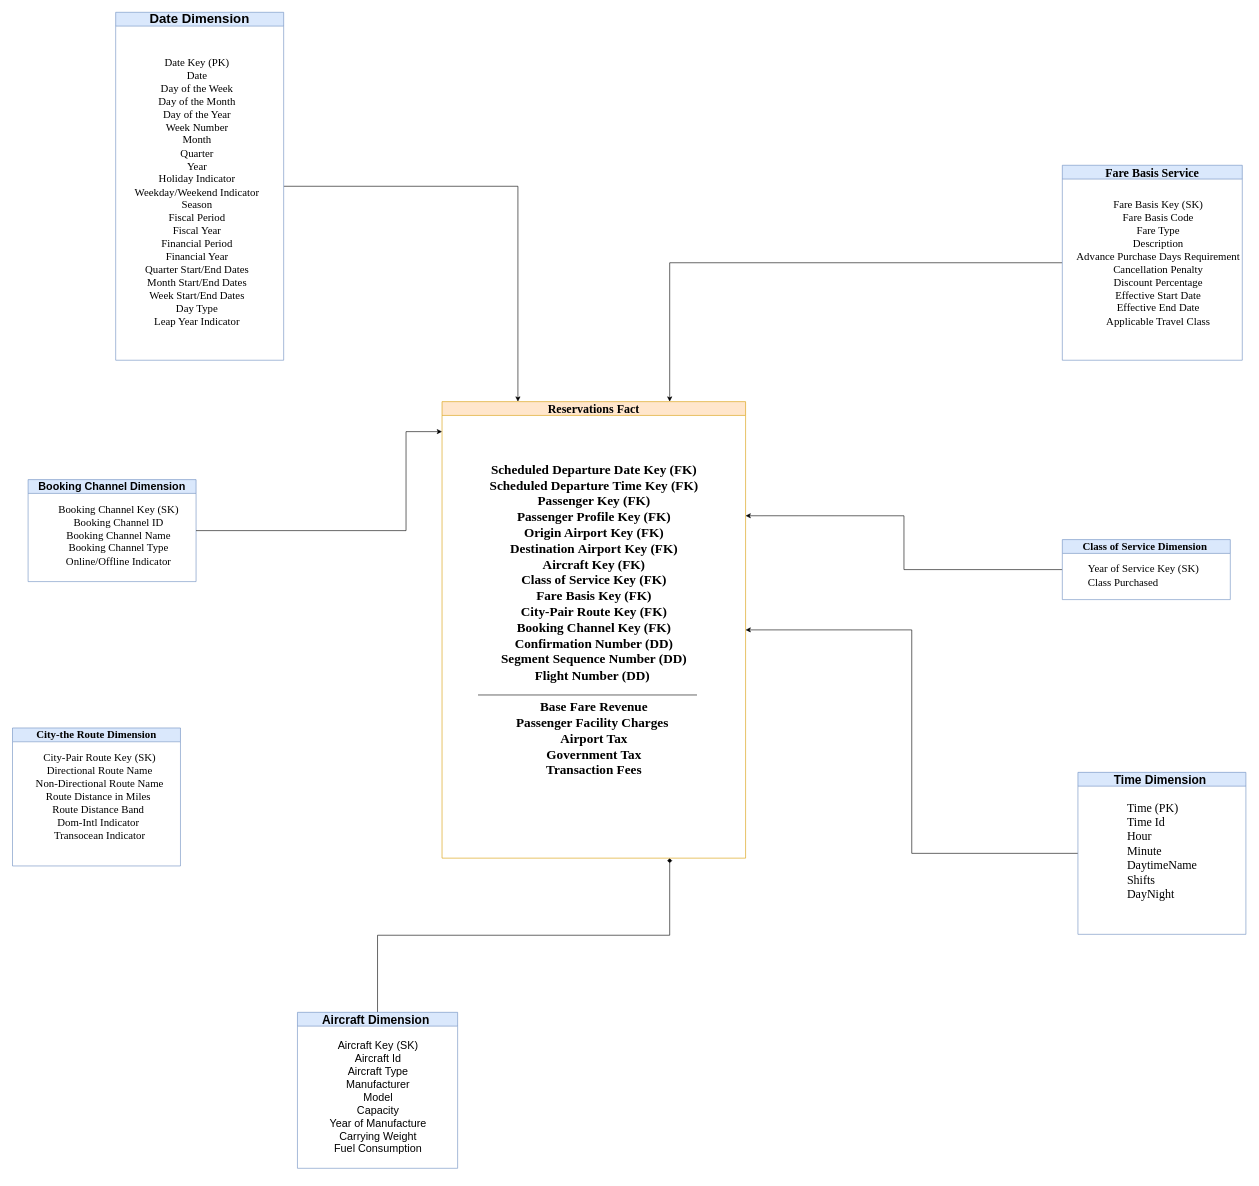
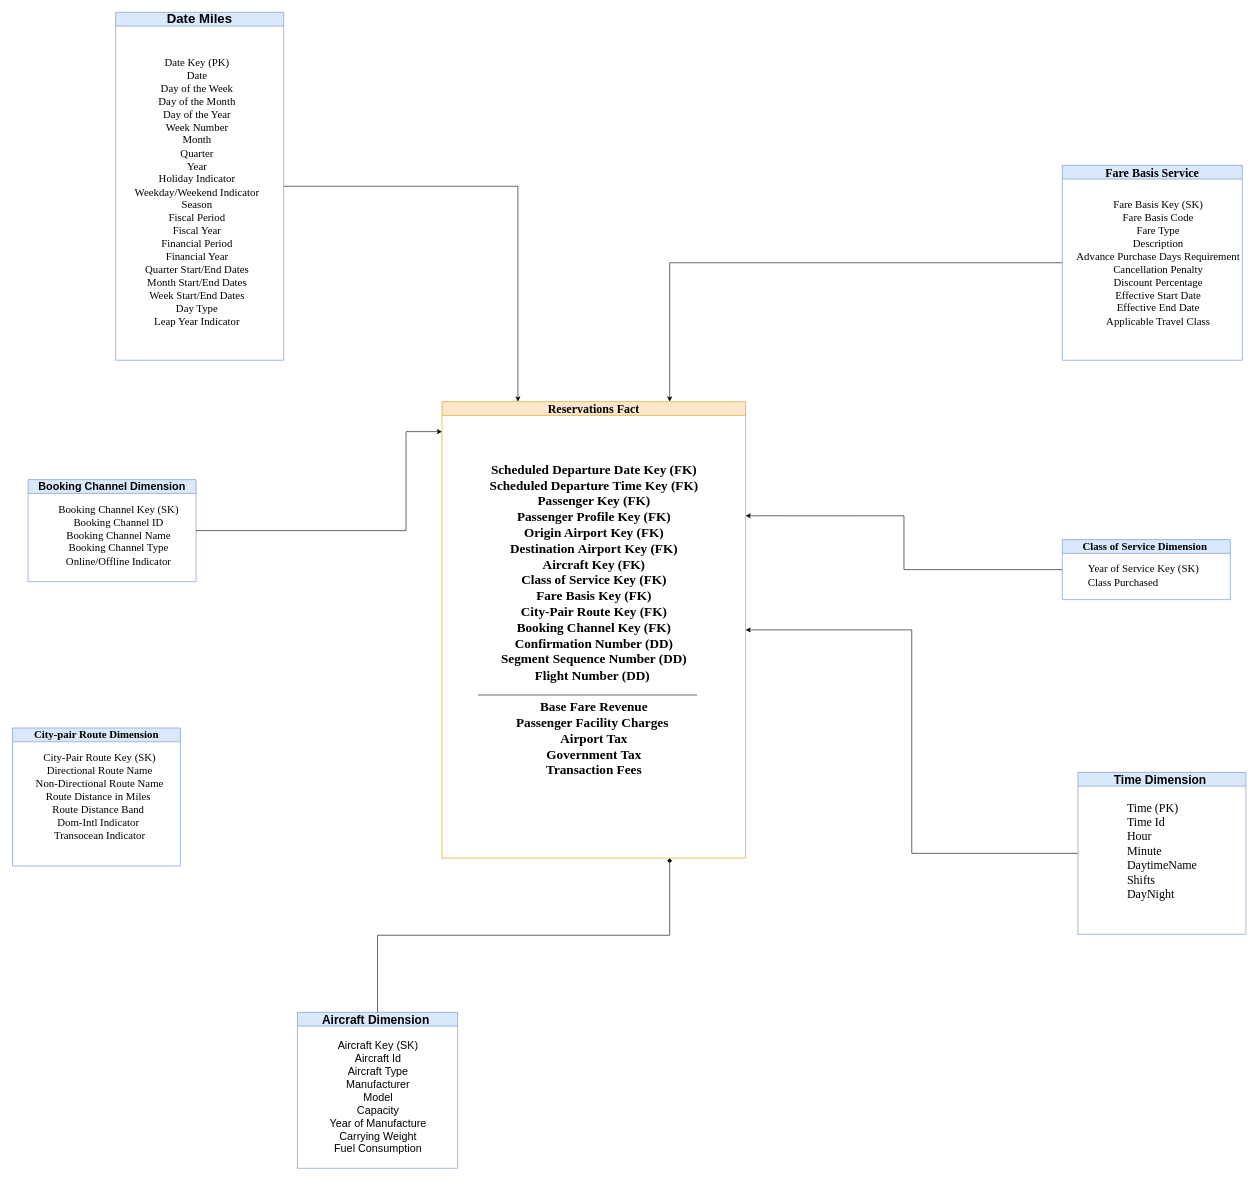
(200, 20) -> (200, 20)
(96, 735) -> (96, 735)
